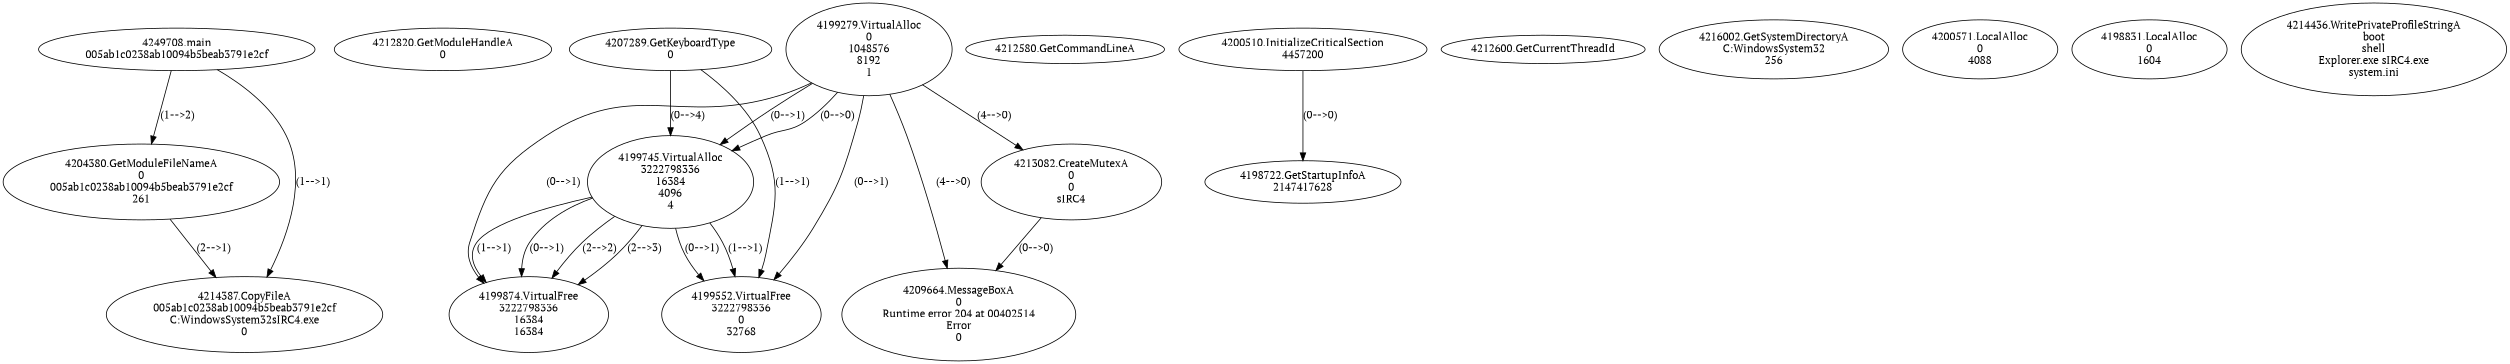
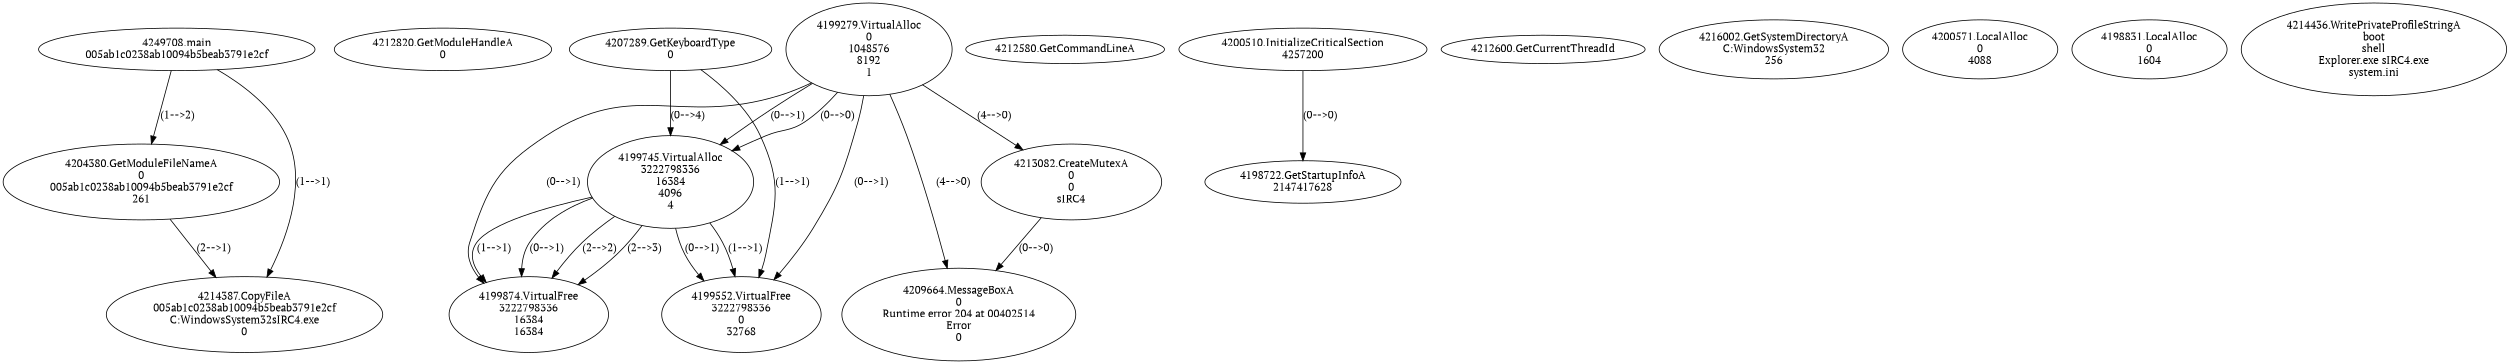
(1303, 49) -> (1303, 49)
